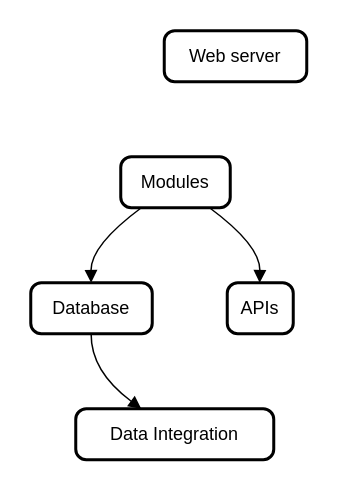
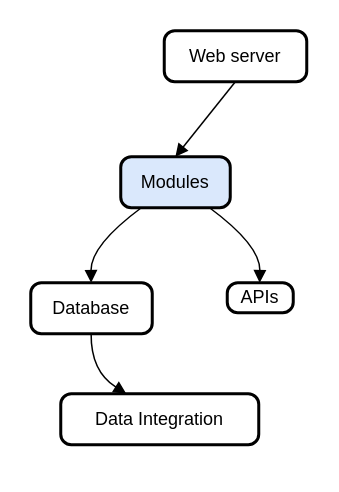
none -> (209, 115)
(176, 182) -> (176, 182)
(260, 308) -> (260, 298)
(175, 434) -> (160, 419)
